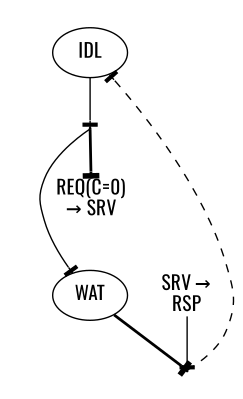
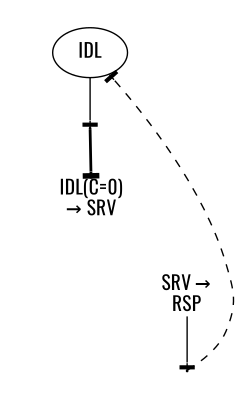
(91, 200) -> (91, 200)
(90, 295) -> none
